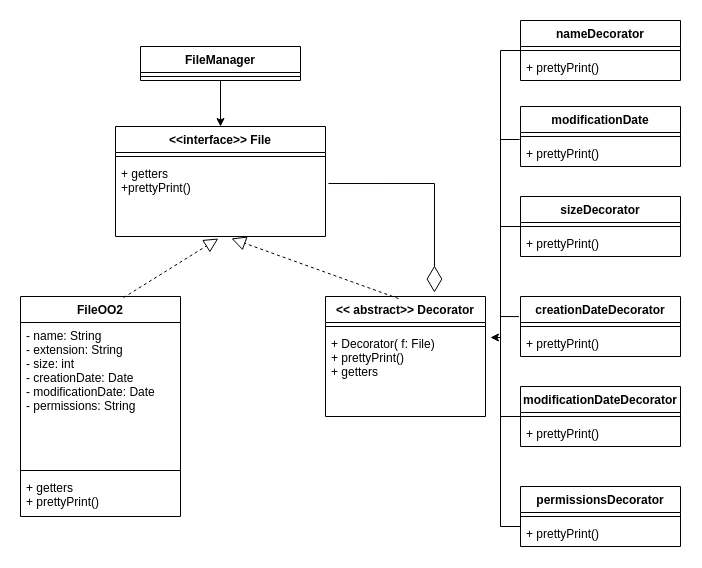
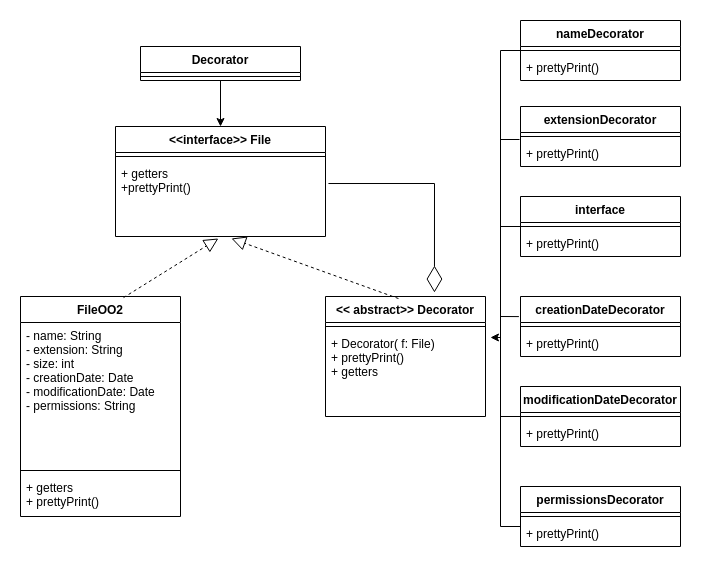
(220, 60) -> (220, 60)
(600, 120) -> (600, 120)
(600, 210) -> (600, 210)
